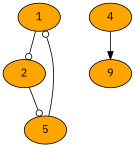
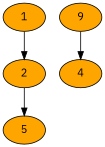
(33, 42) -> (24, 42)
(110, 42) -> (81, 42)
(54, 76) -> none
(34, 99) -> (24, 98)
